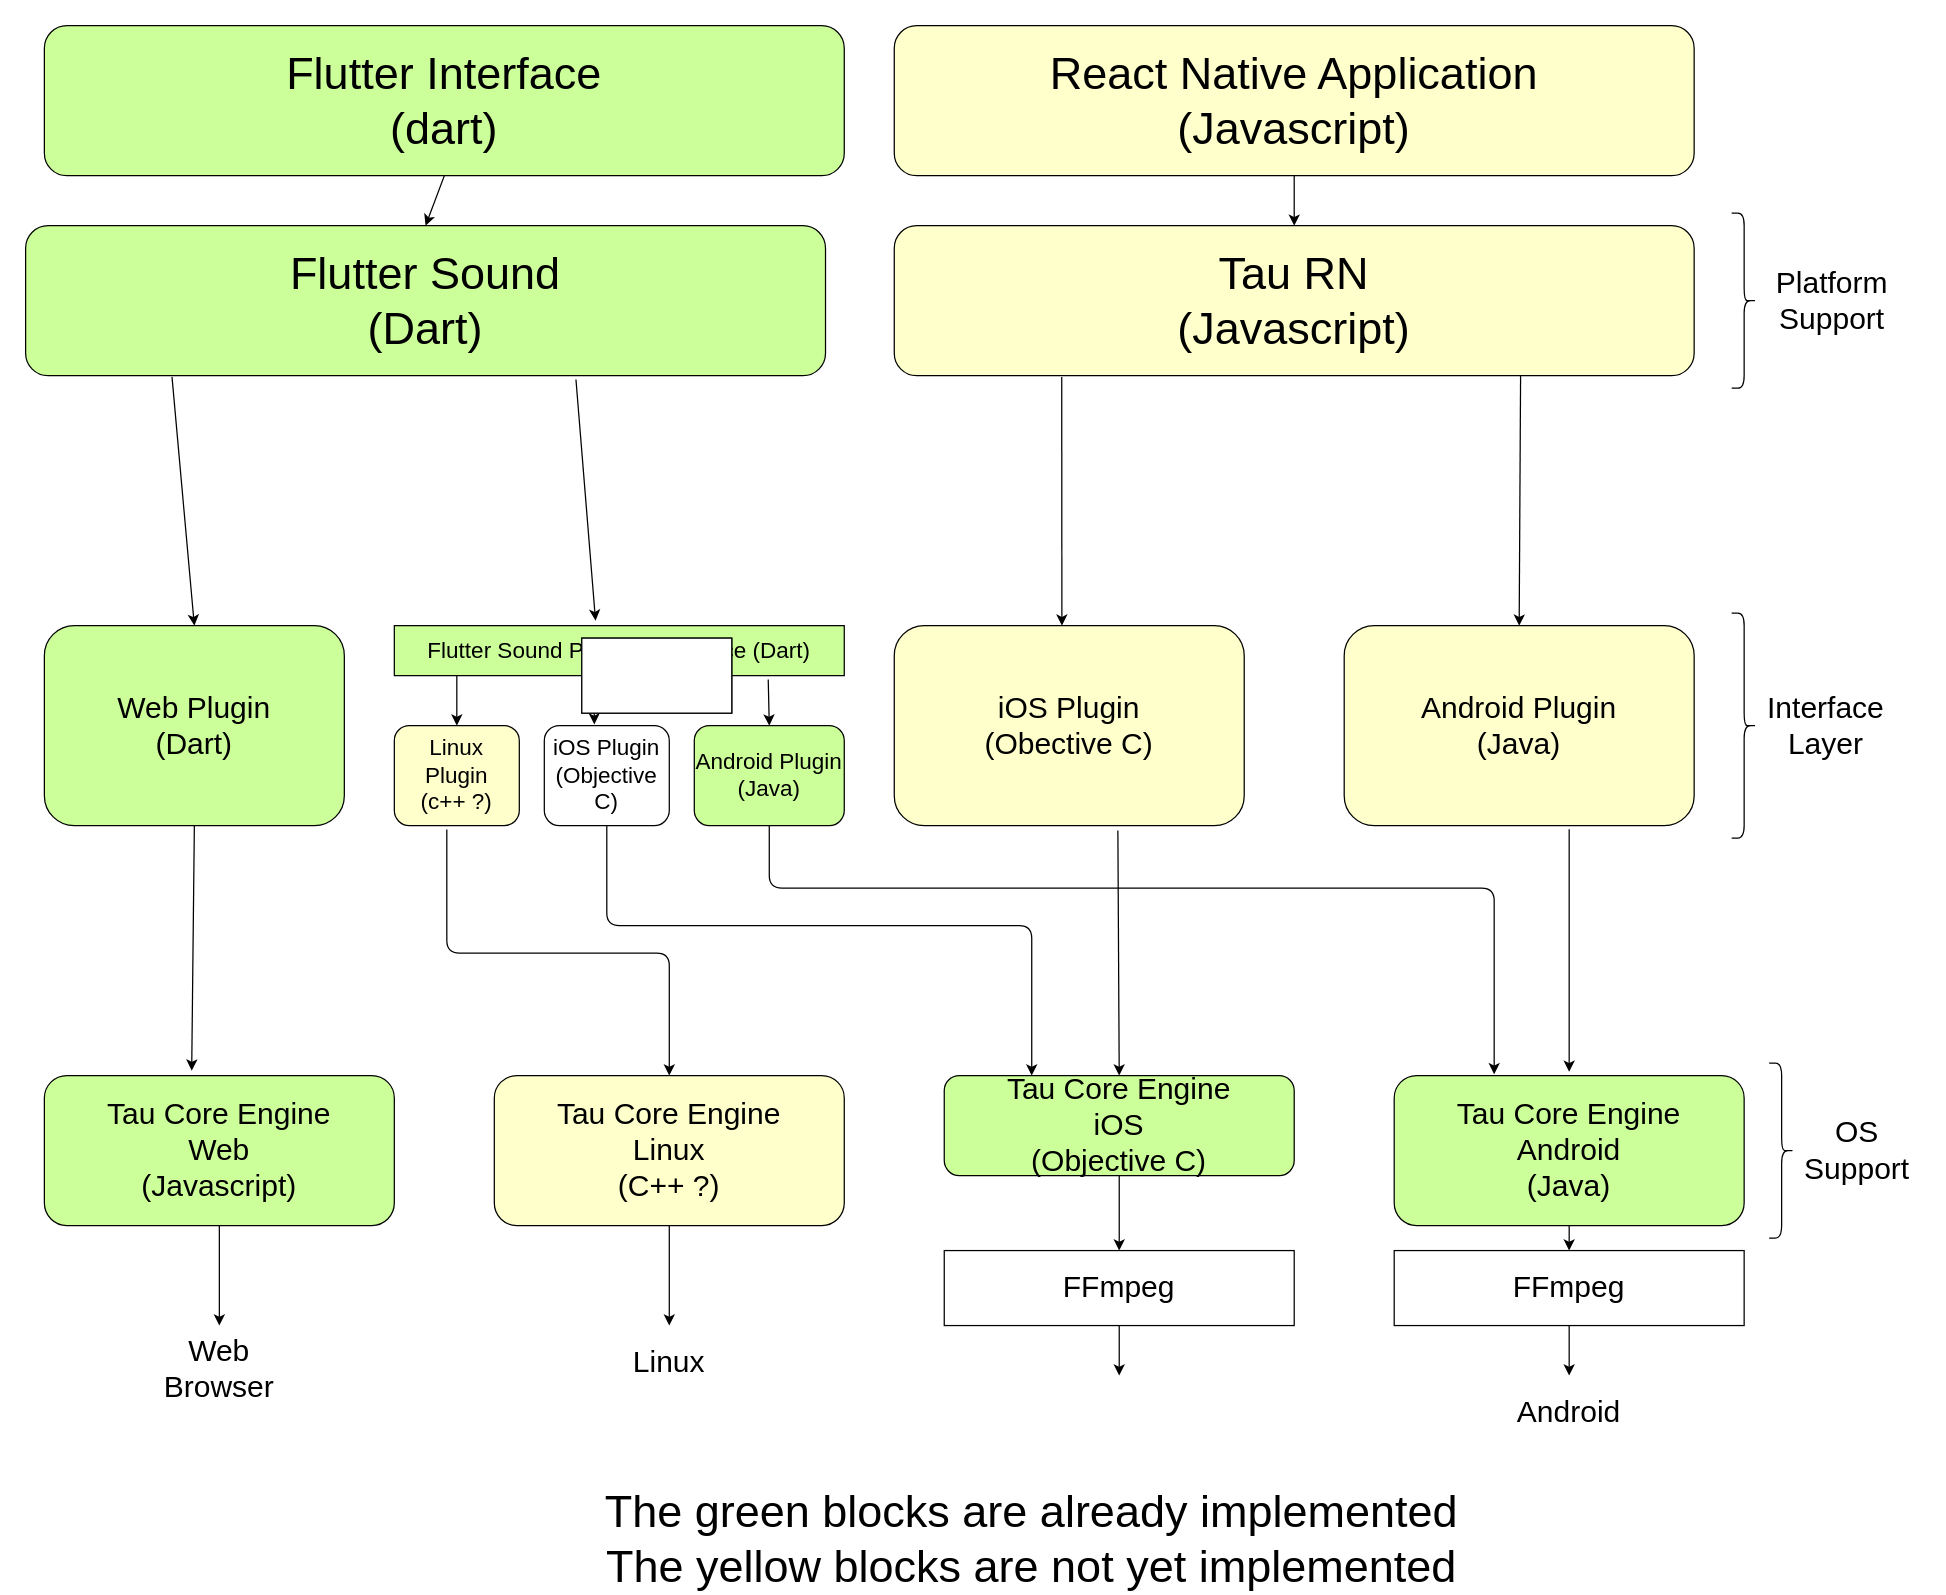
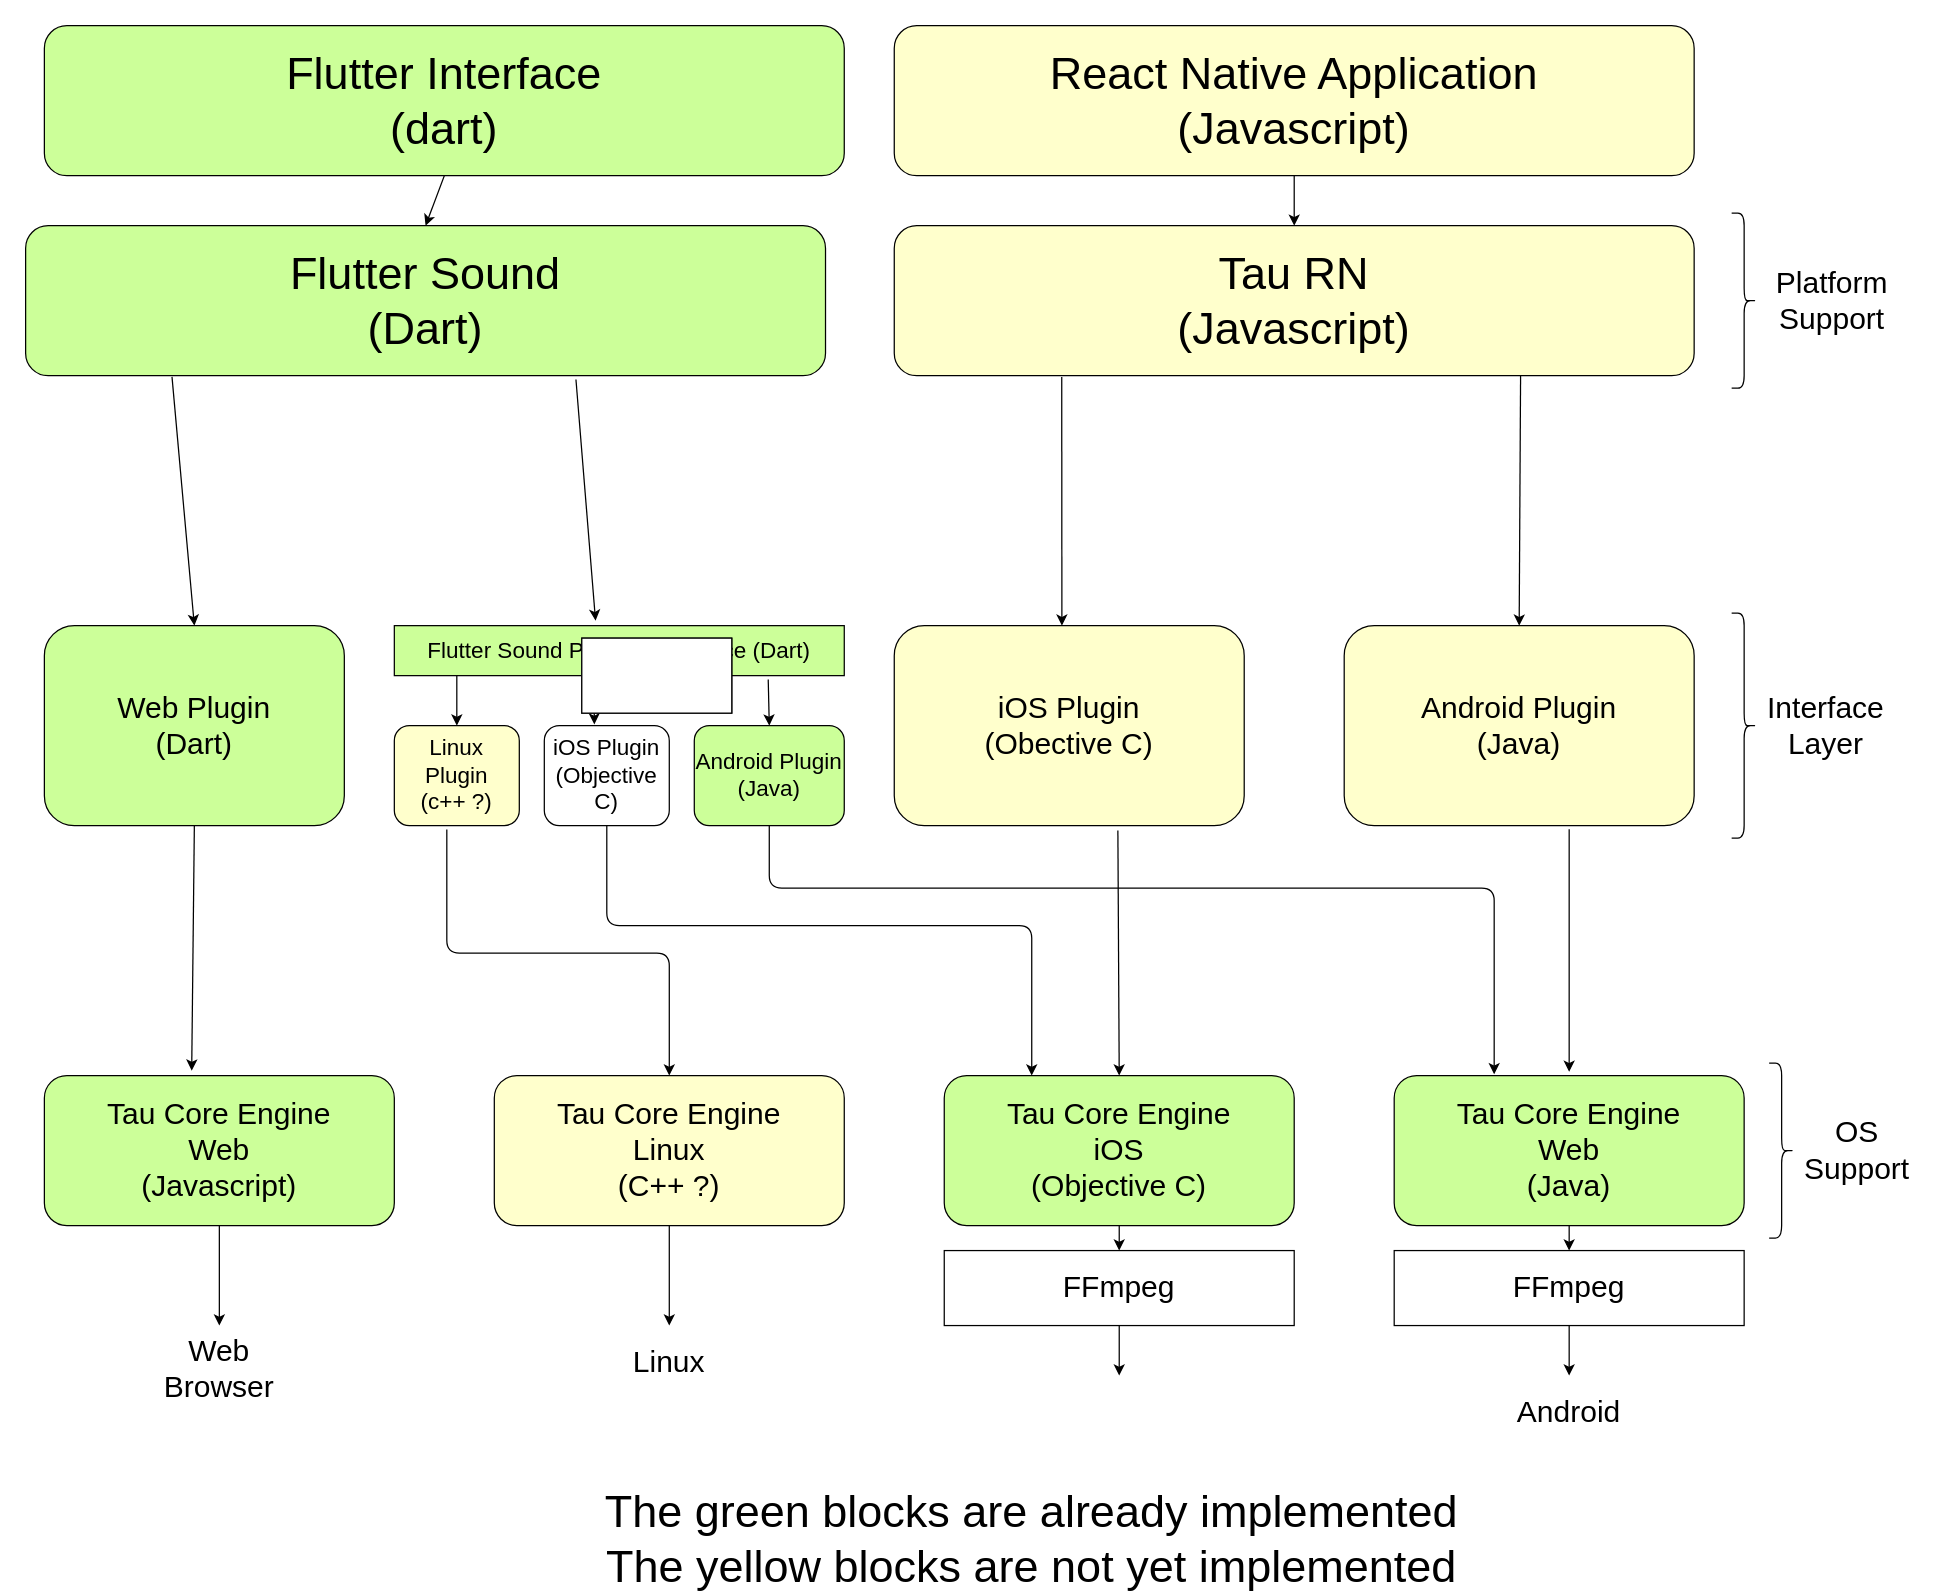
(1119, 1126) -> (1119, 1151)
(1569, 1151) -> (1569, 1151)
